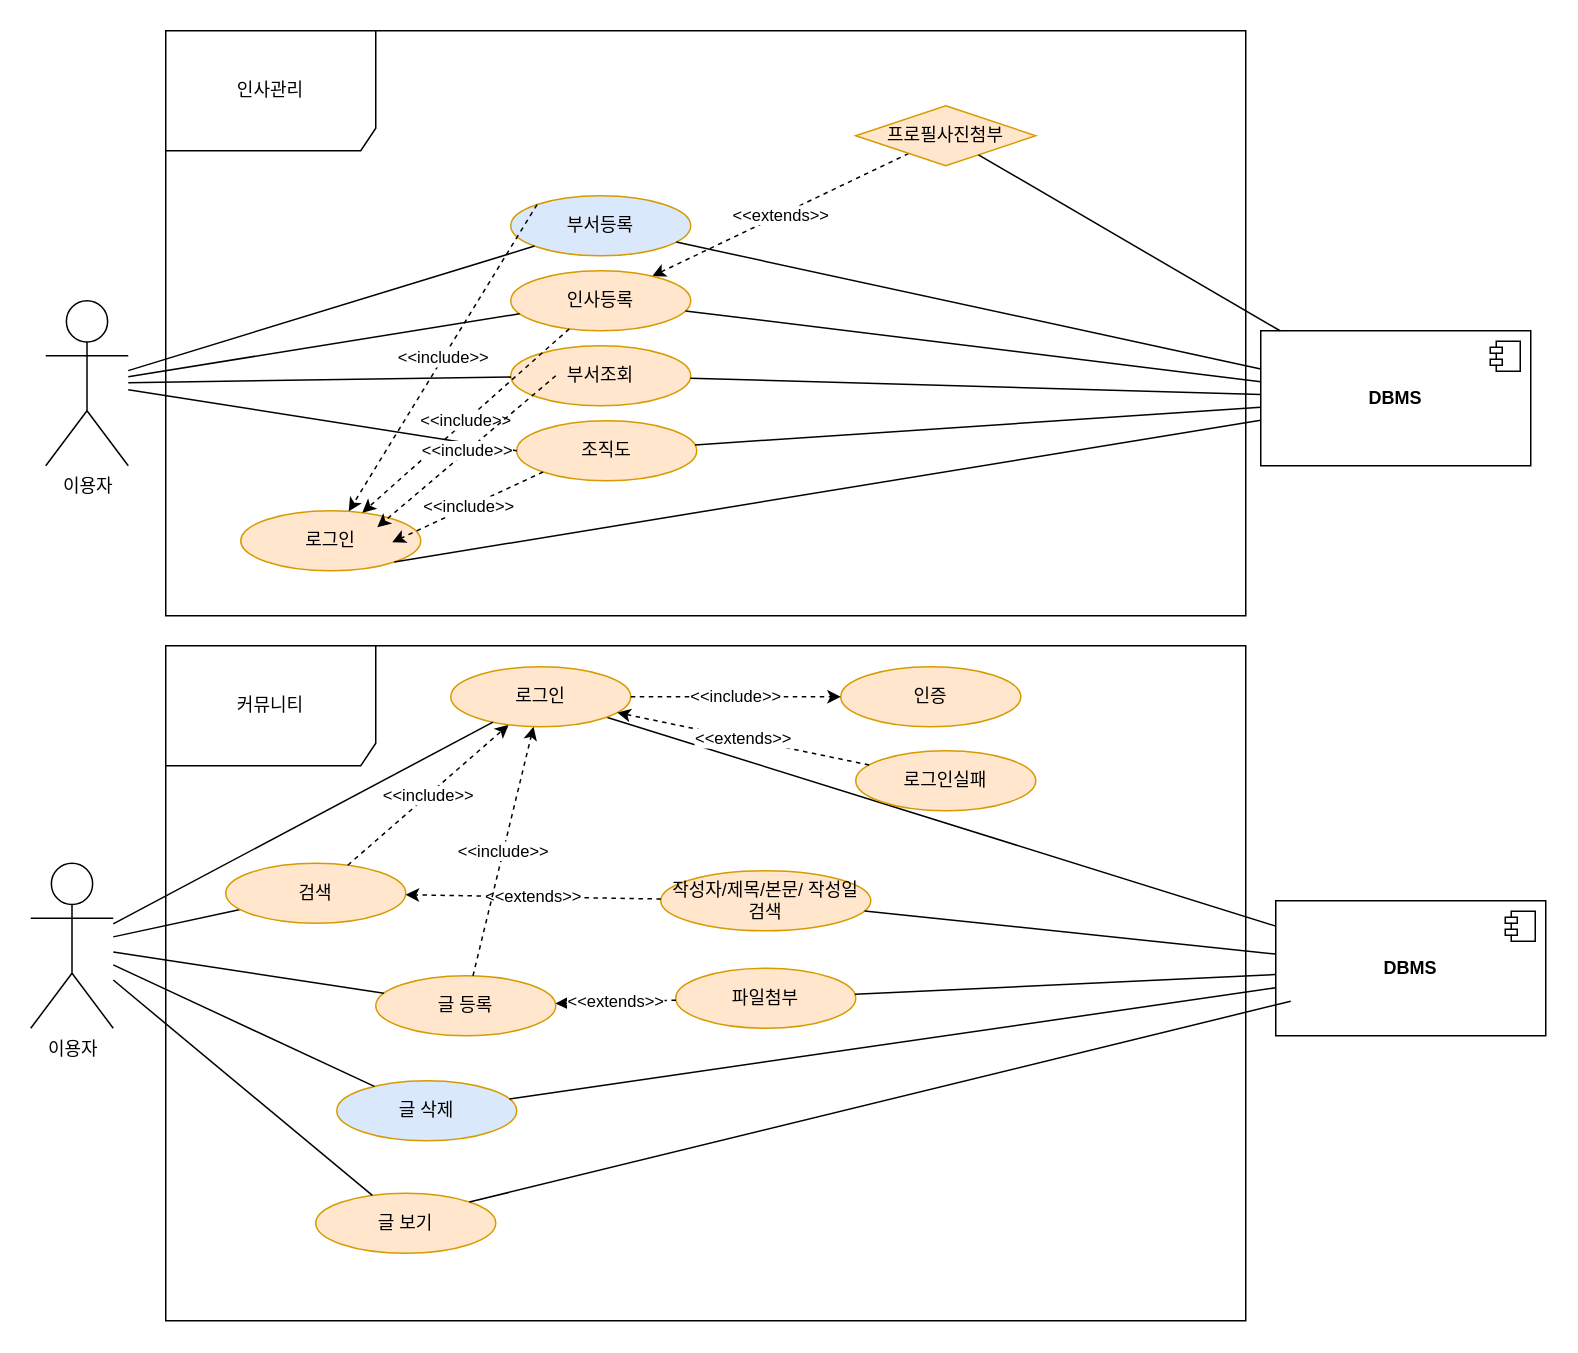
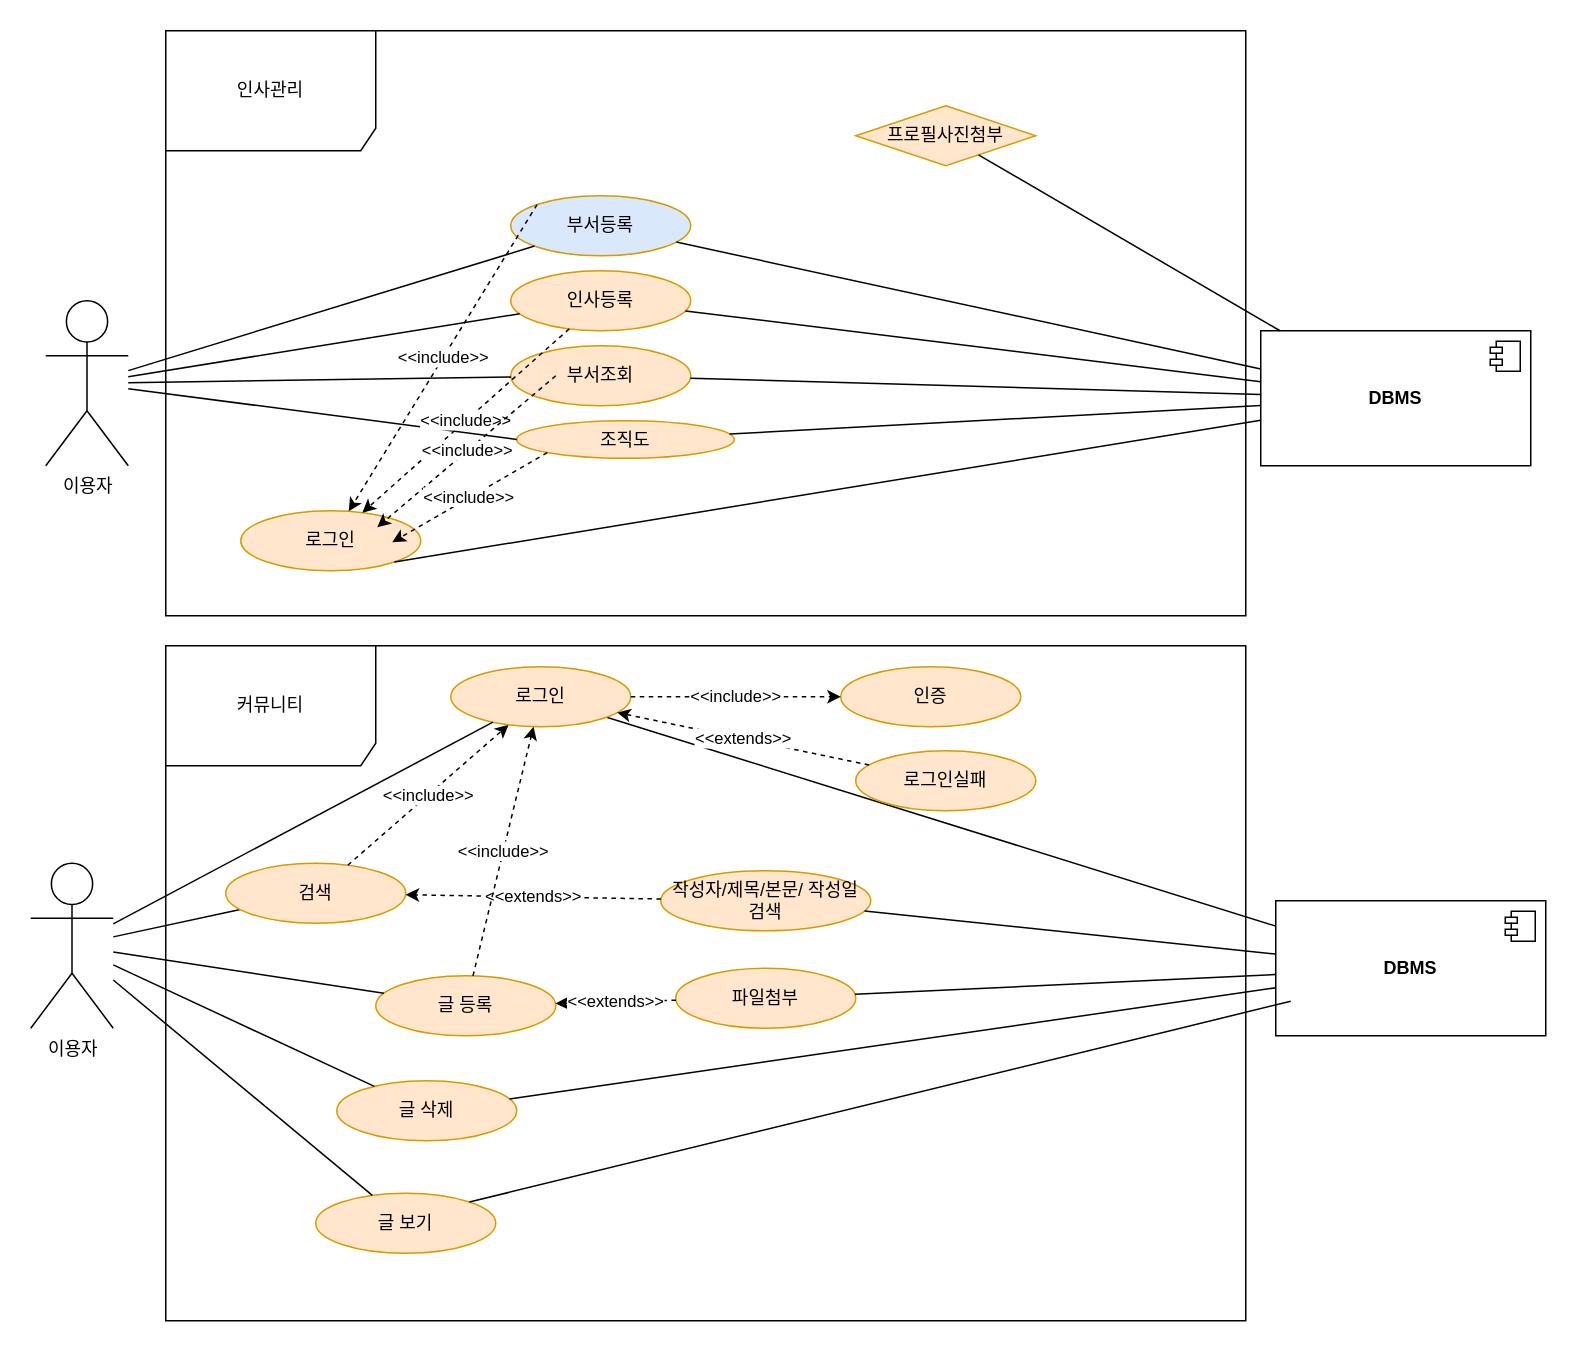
(785, 213) -> none
(607, 451) -> (626, 440)
(427, 1111) -> (427, 1111)
